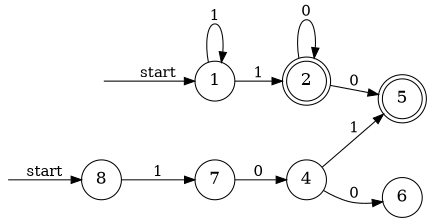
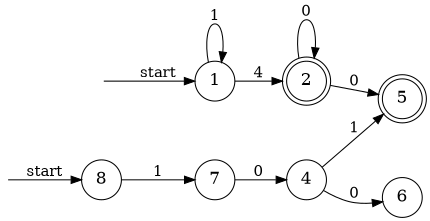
(259, 73) -> (259, 73)
